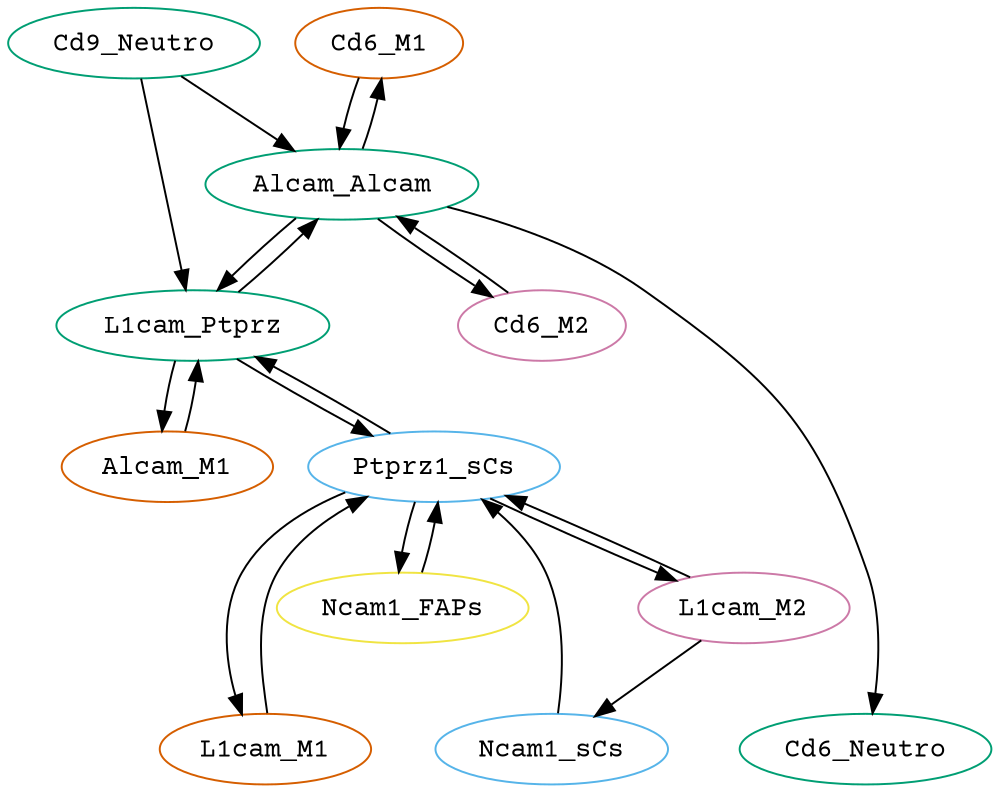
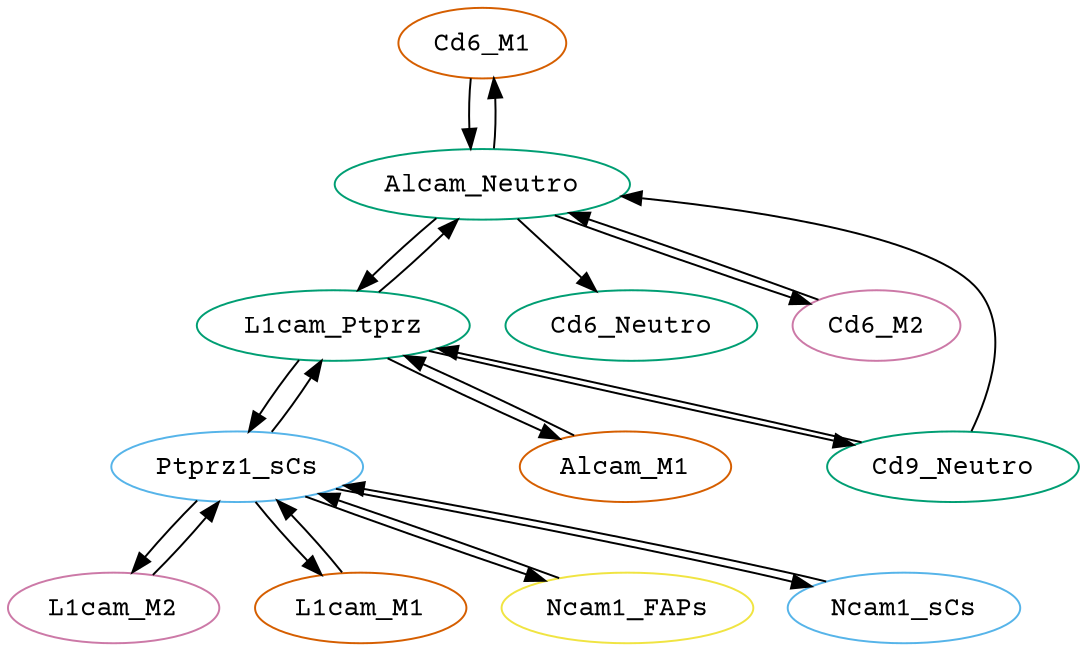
(342, 184) -> (482, 184)
none -> (631, 396)
(656, 672) -> (564, 533)
